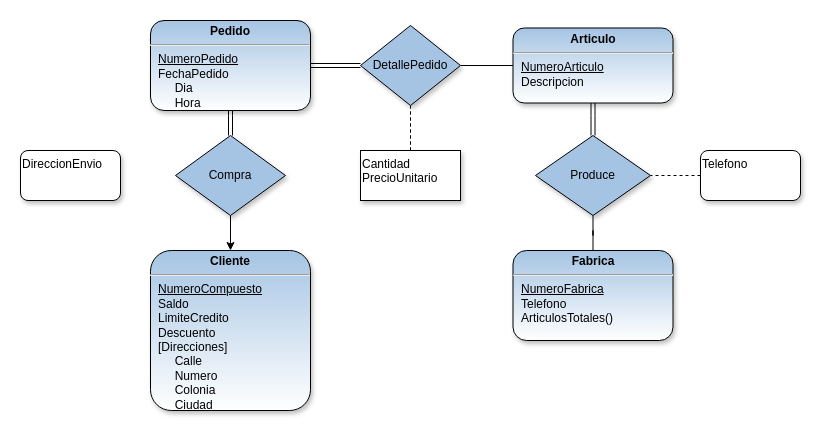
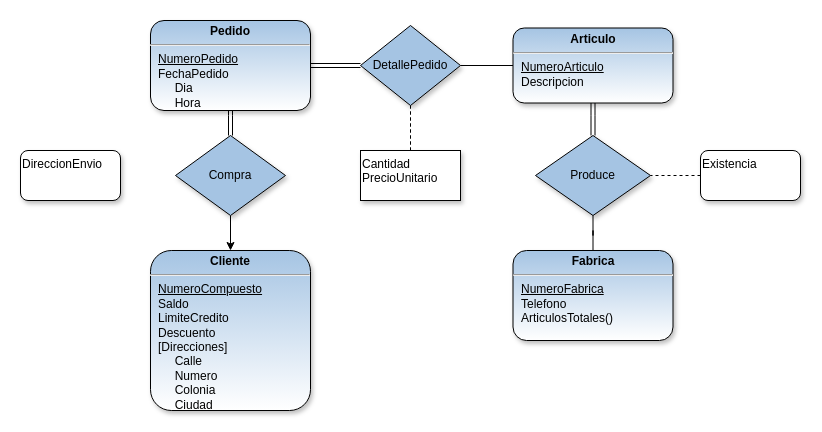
(728, 165) -> (733, 165)
